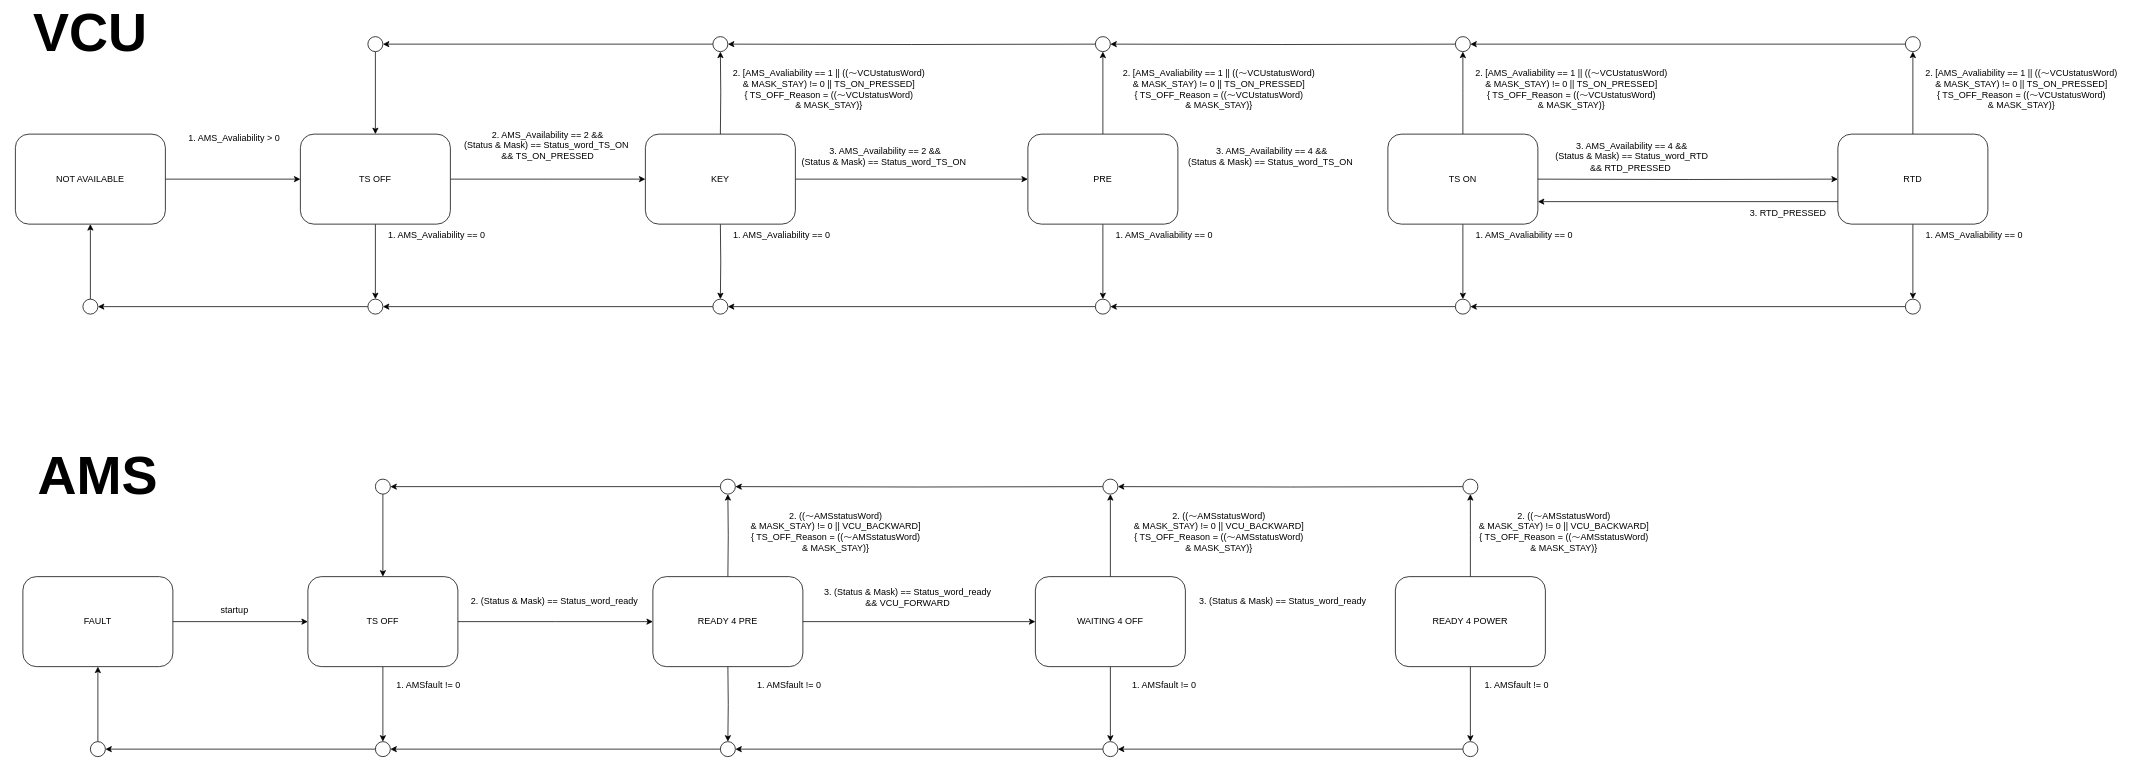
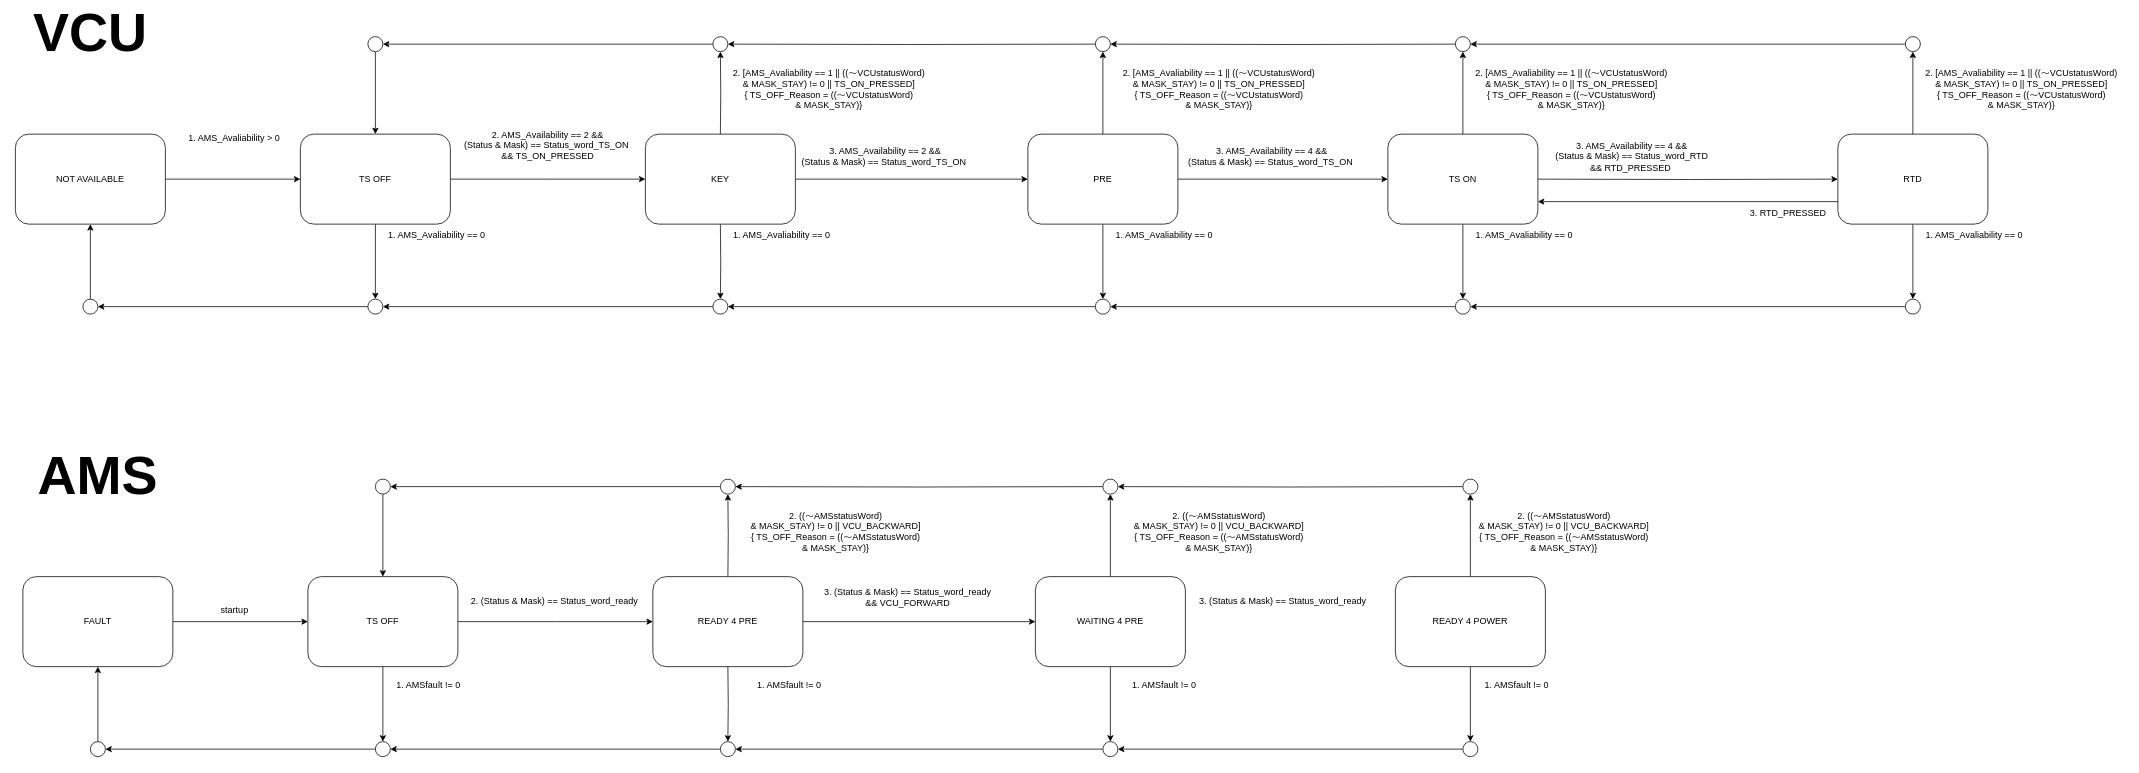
none -> (1381, 179)
(1110, 621) -> (1110, 621)
